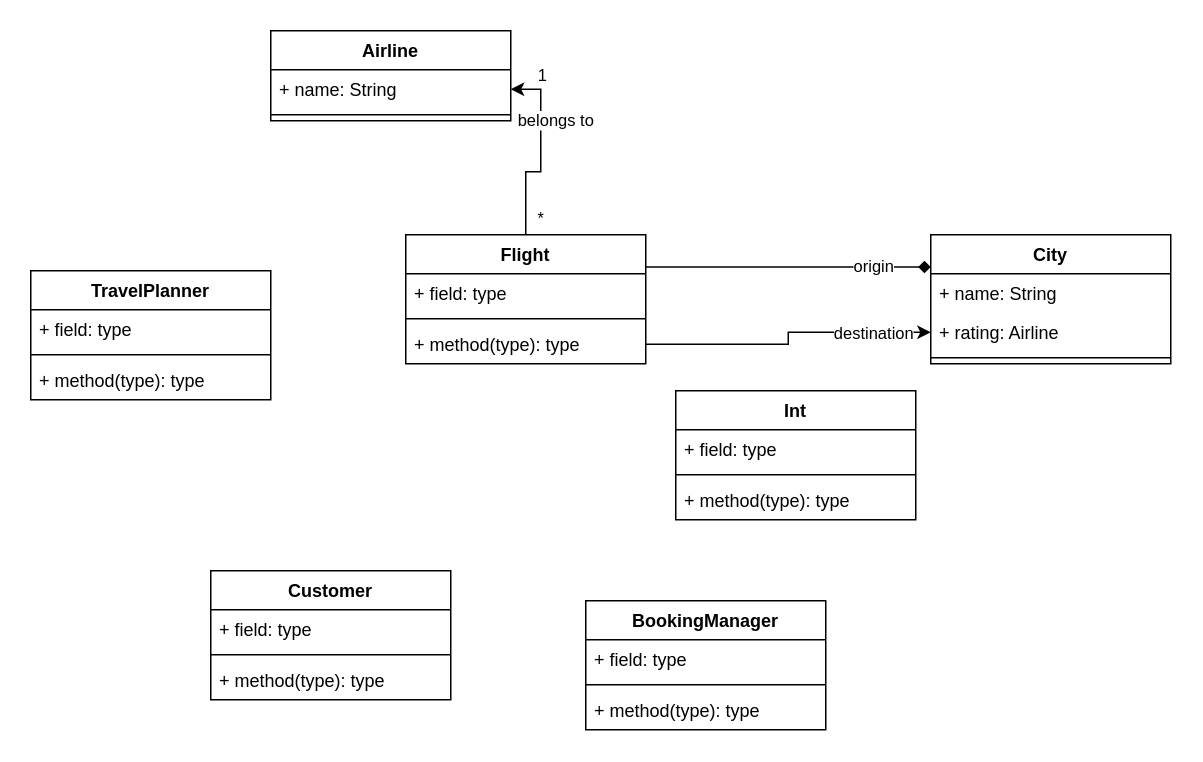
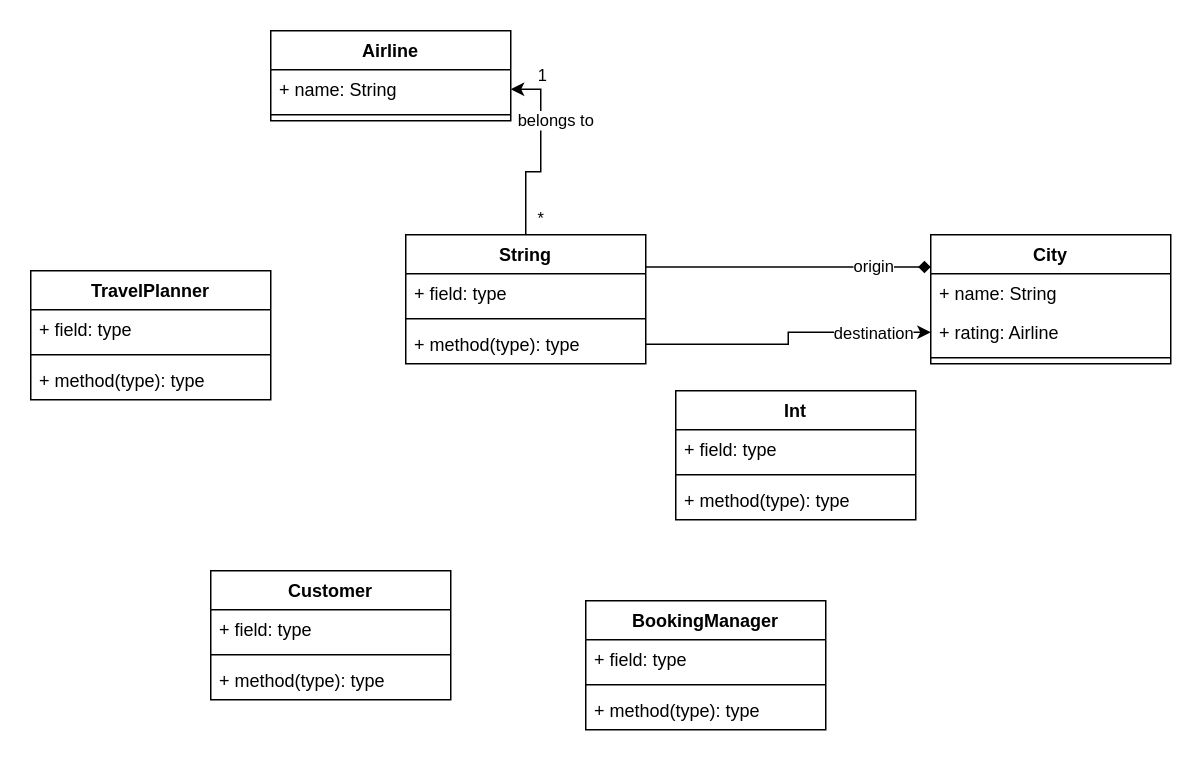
(525, 255) -> (525, 255)
